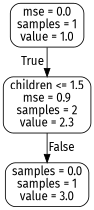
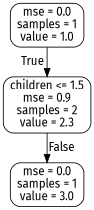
(47, 185) -> (47, 185)
